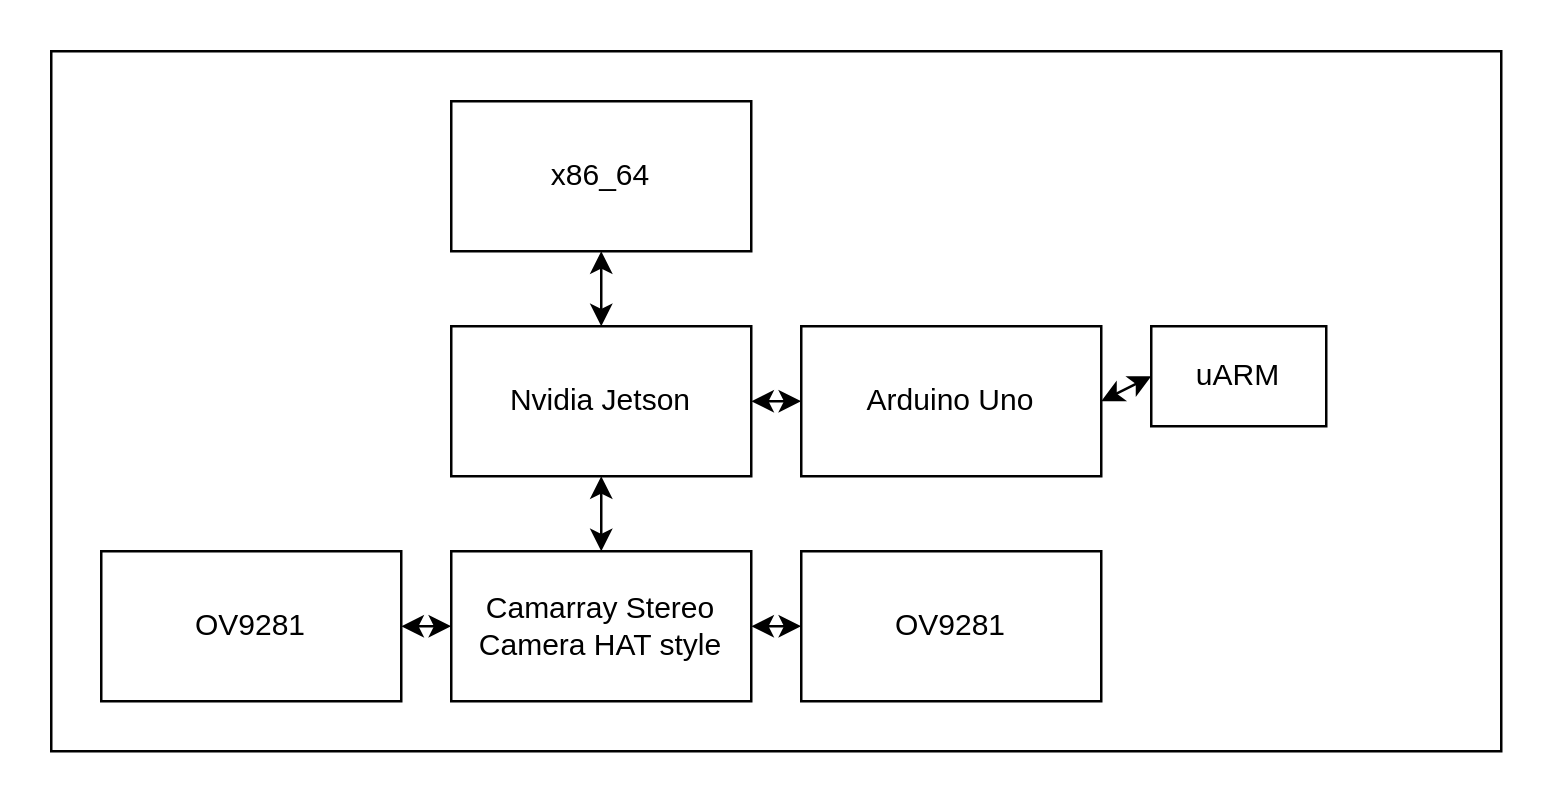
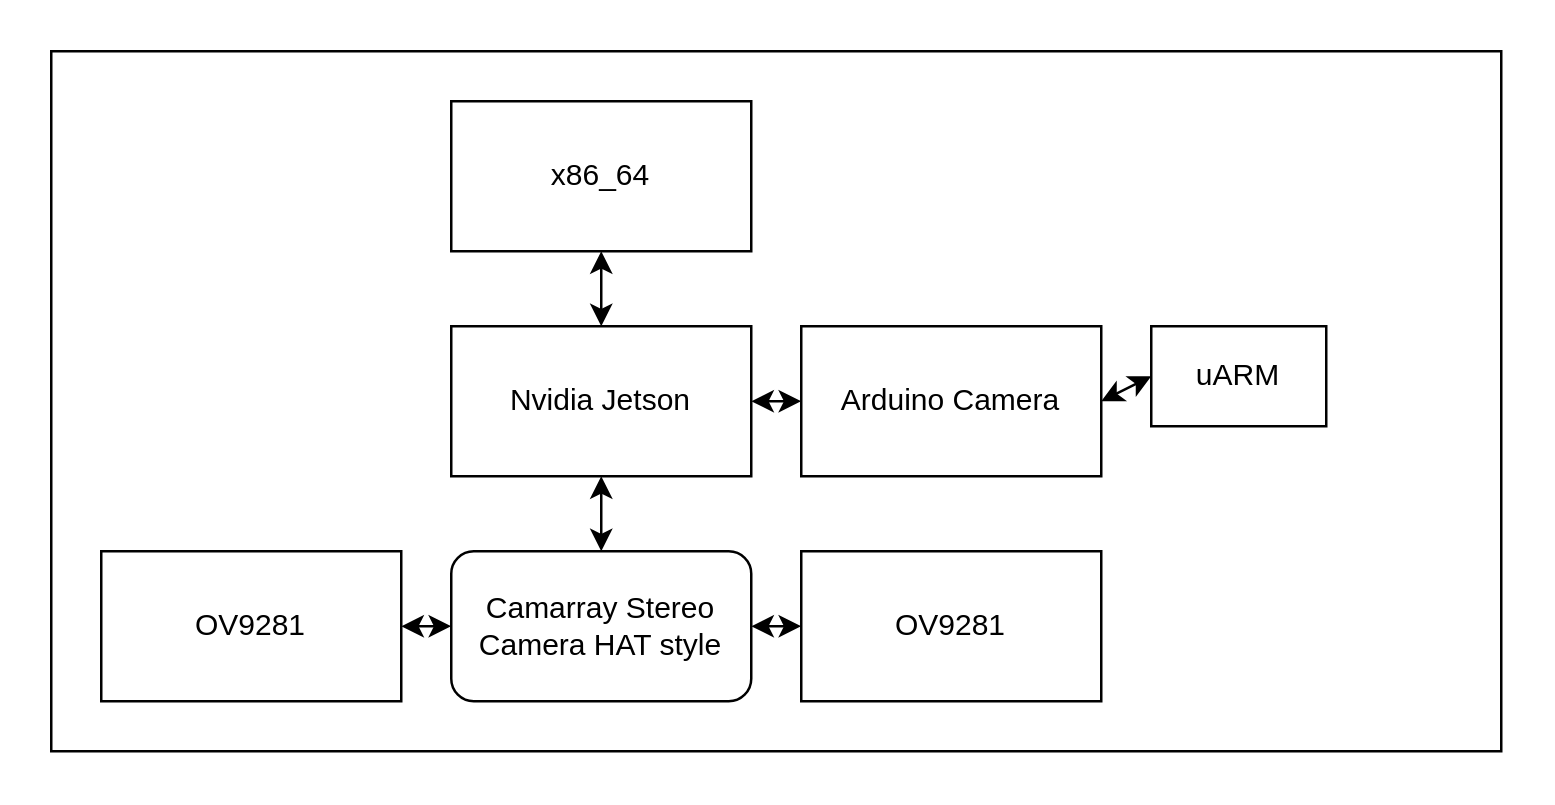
(951, 401) -> (951, 401)
(601, 626) -> (601, 626)
